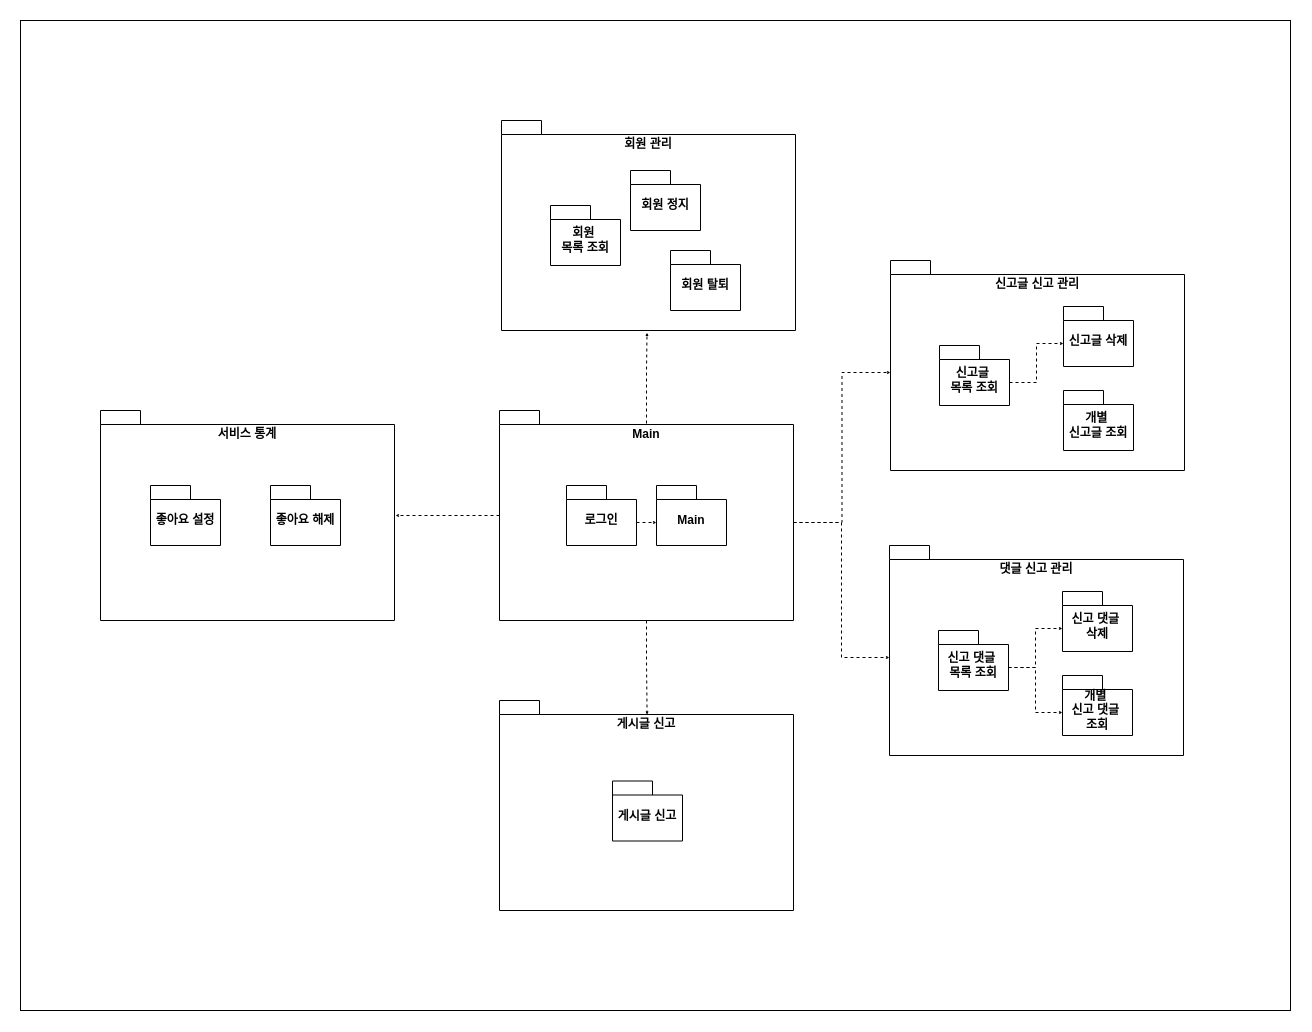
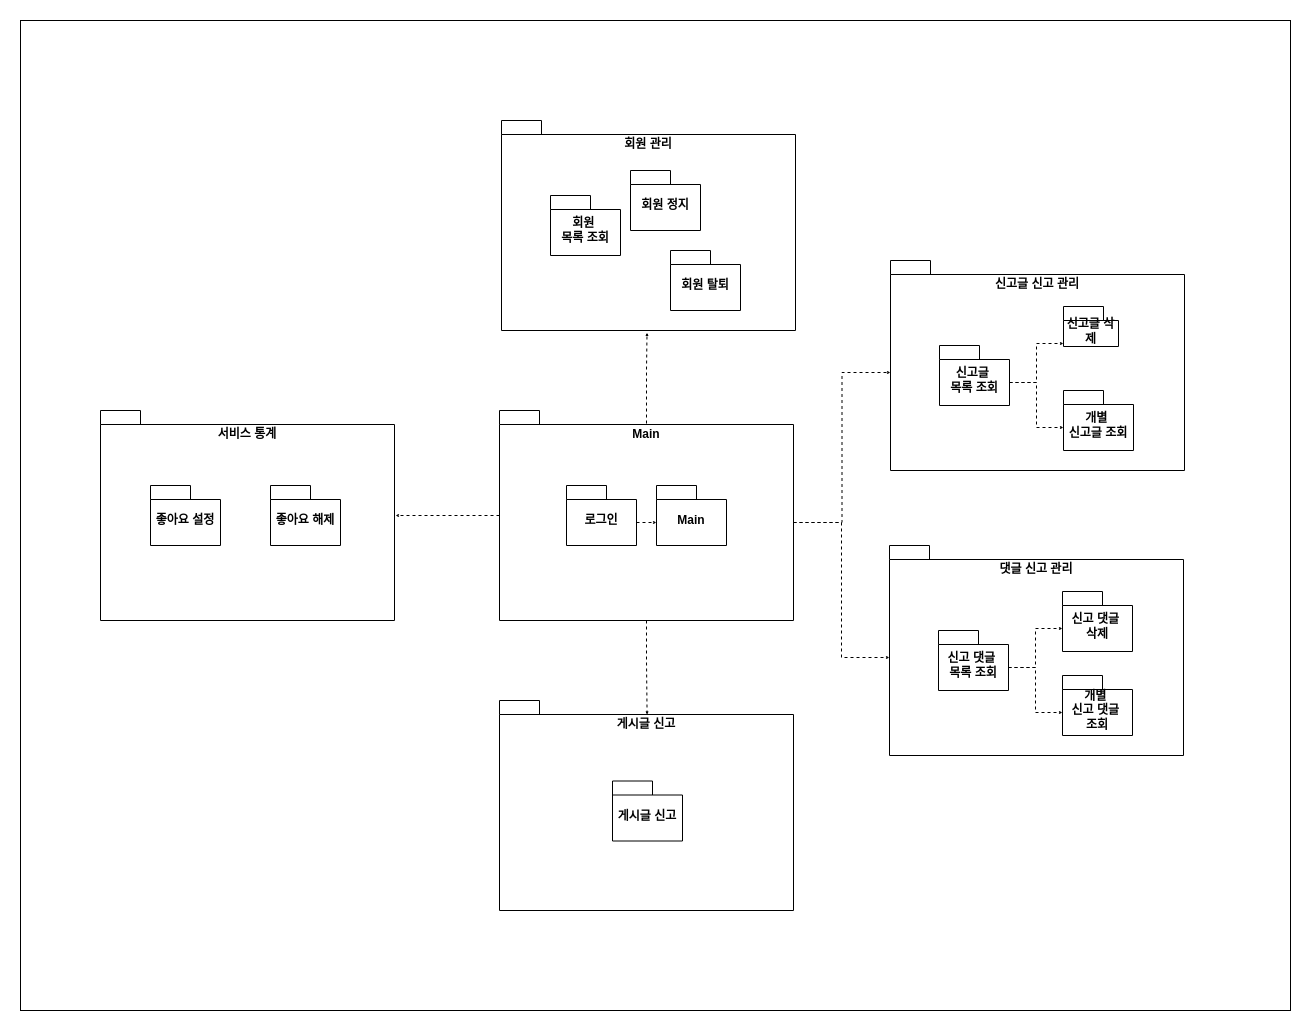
(586, 236) -> (586, 226)
(1099, 337) -> (1091, 327)
none -> (1037, 418)
